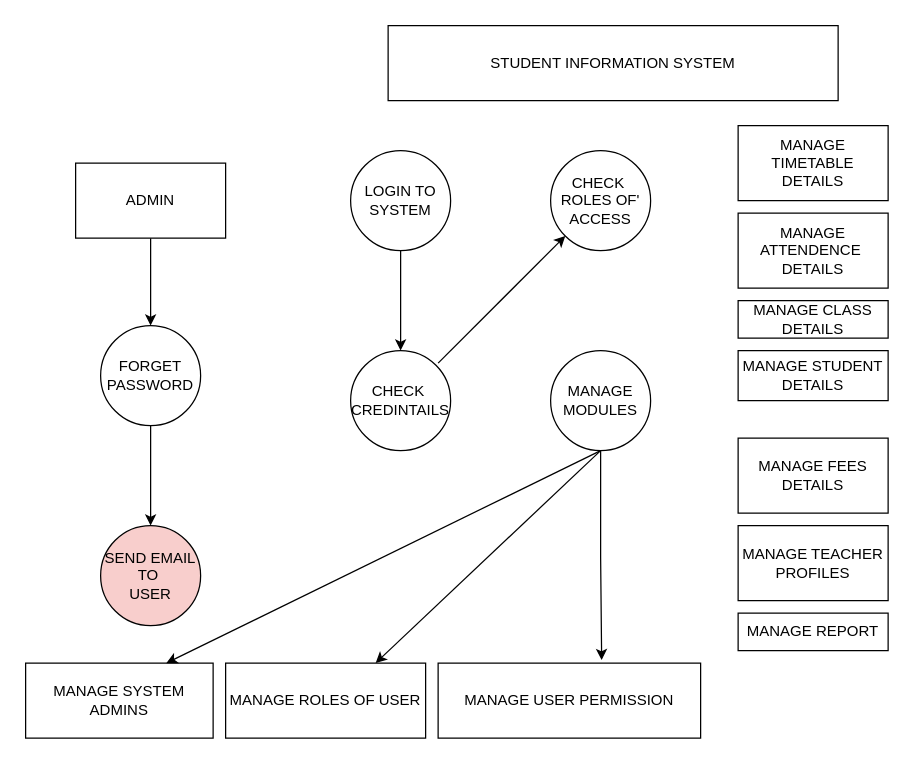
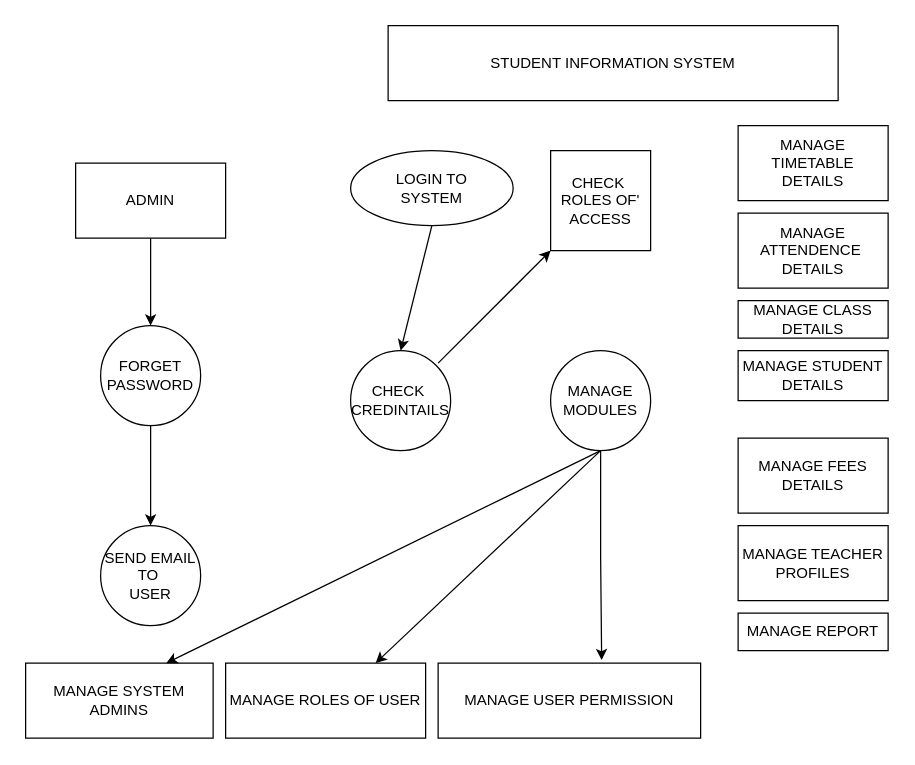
(401, 201) -> (432, 188)
(601, 201) -> (601, 201)
(151, 576) -> (151, 576)
